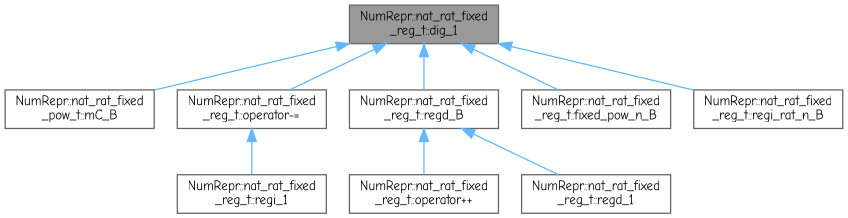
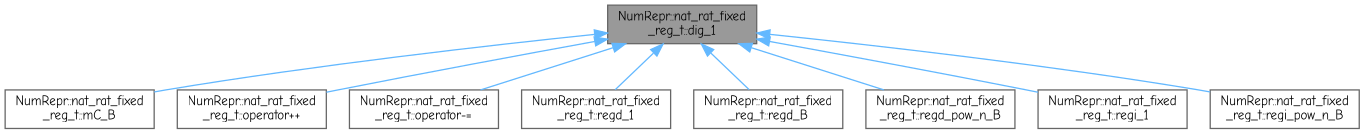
(80, 109) -> (80, 109)
(596, 109) -> (940, 109)
(768, 109) -> (1285, 109)
(516, 154) -> (634, 71)
(252, 158) -> (904, 66)
(424, 158) -> (461, 66)
